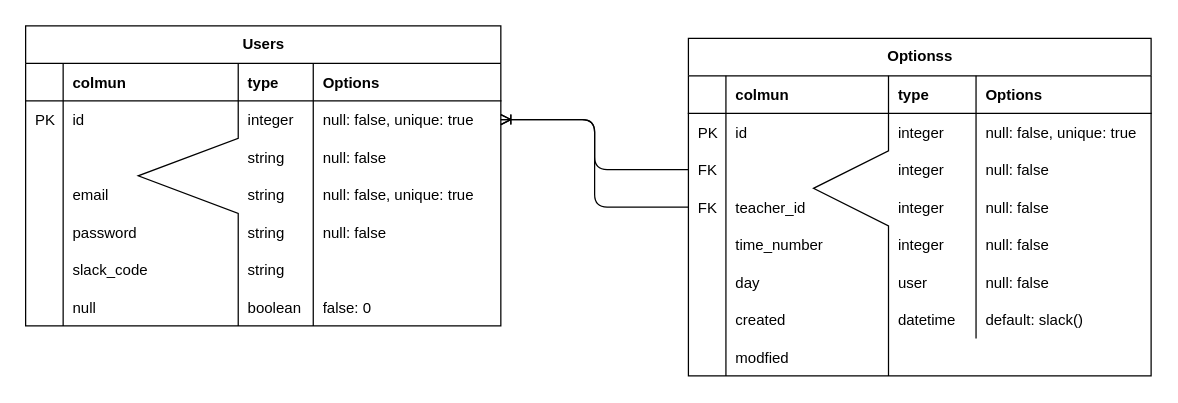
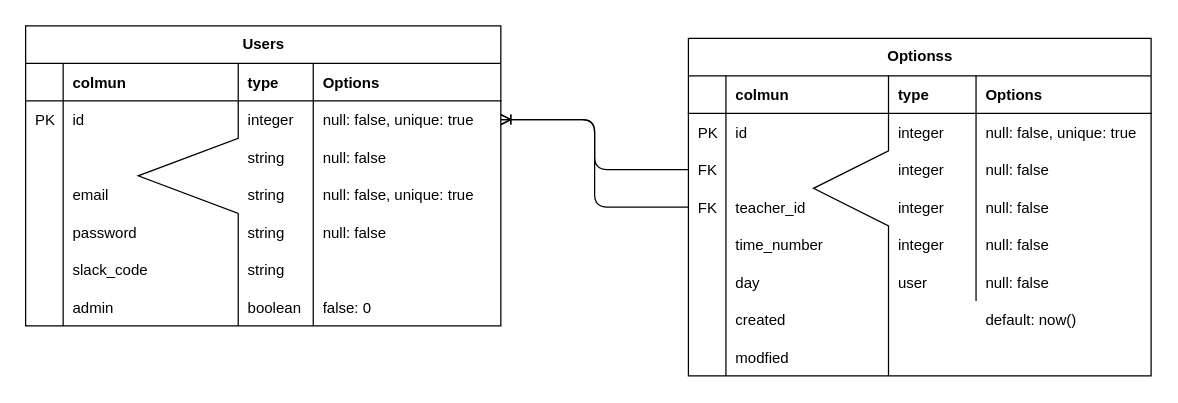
(85, 308) -> (92, 308)
(932, 319) -> none
(1044, 320) -> (1038, 320)
